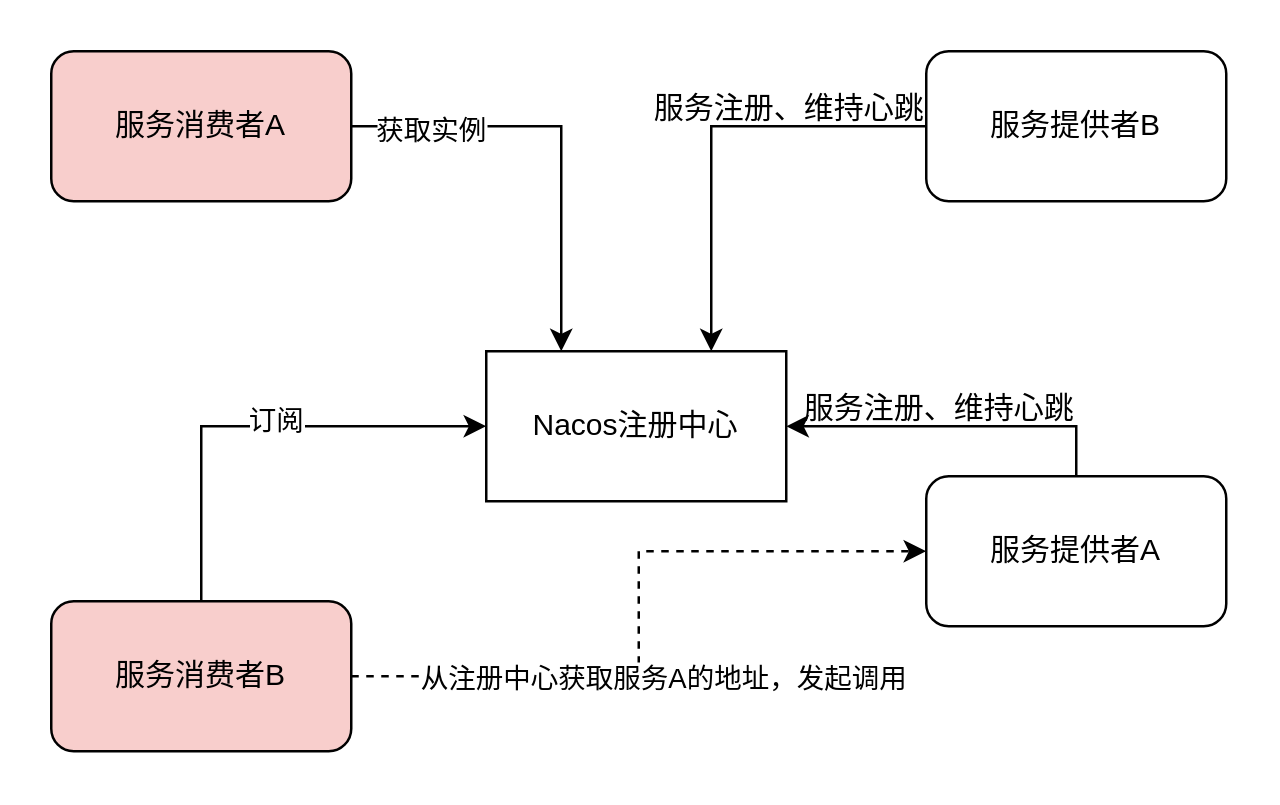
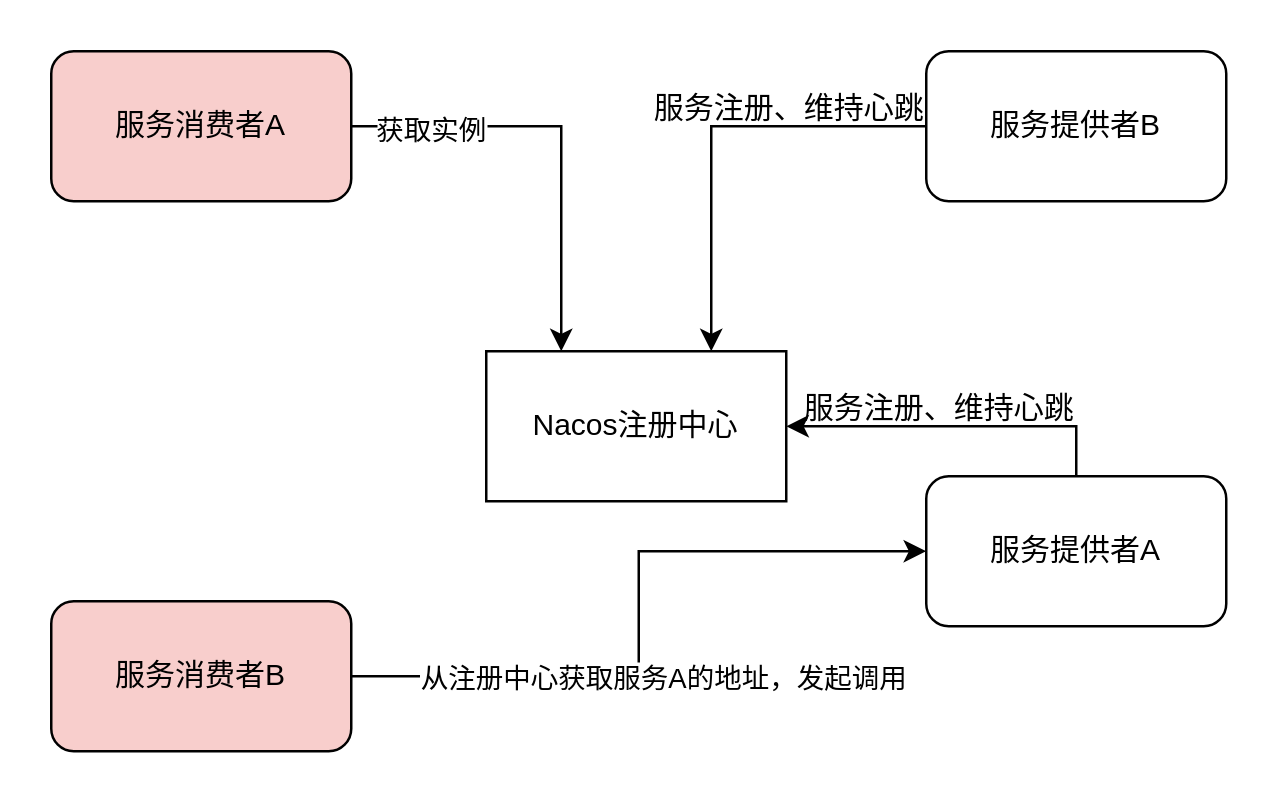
(248, 426) -> none
(717, 551) -> (717, 551)
